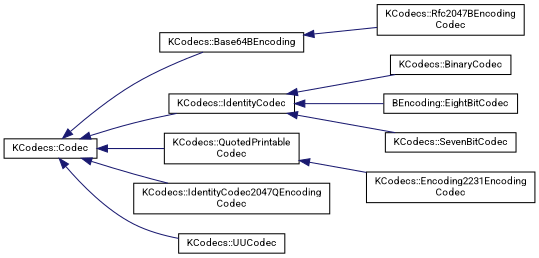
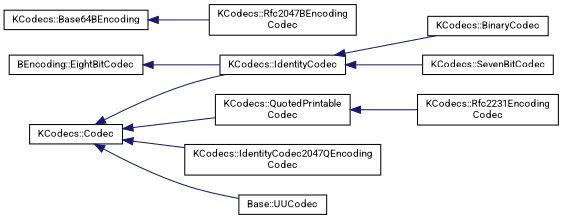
(133, 85) -> none
(344, 104) -> (187, 65)
(451, 187) -> (488, 110)
(232, 243) -> (283, 205)
